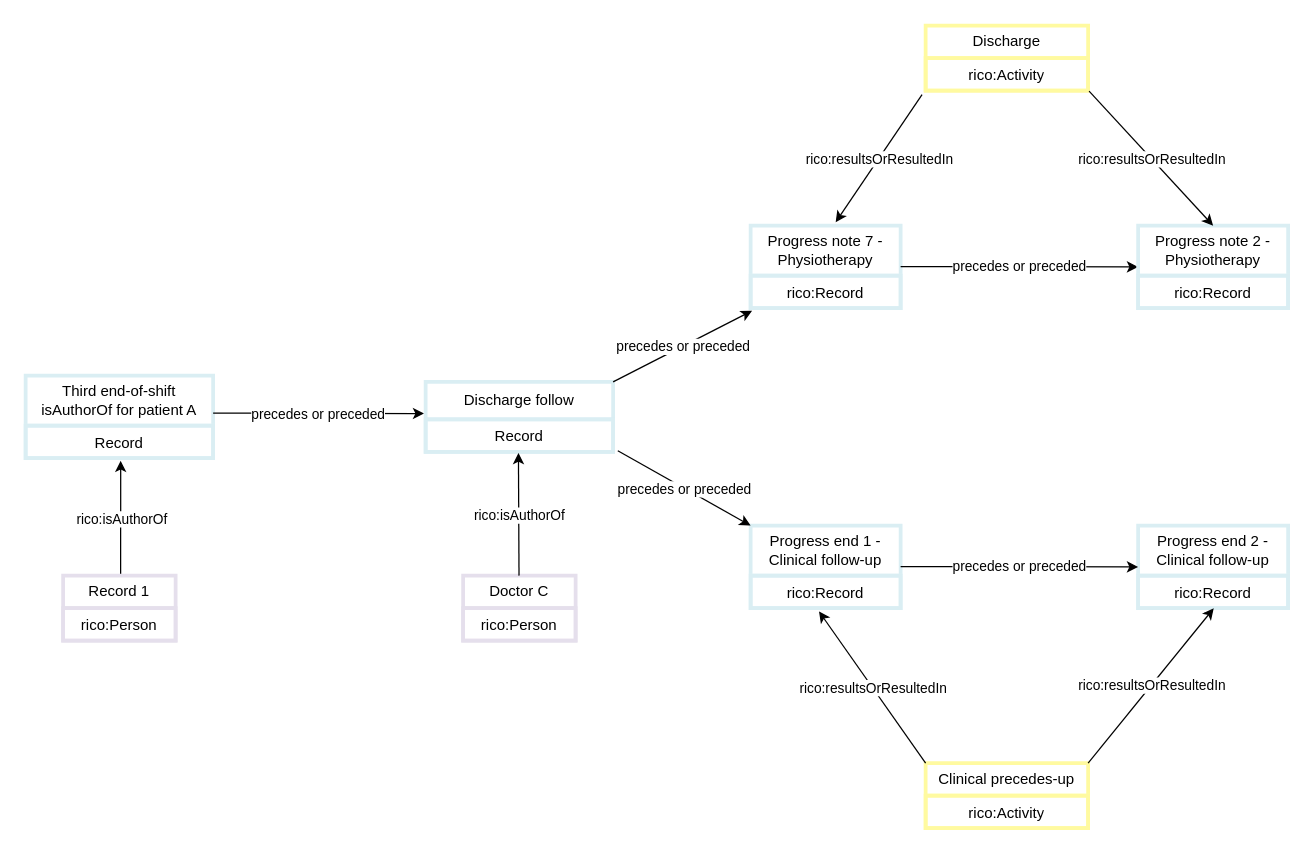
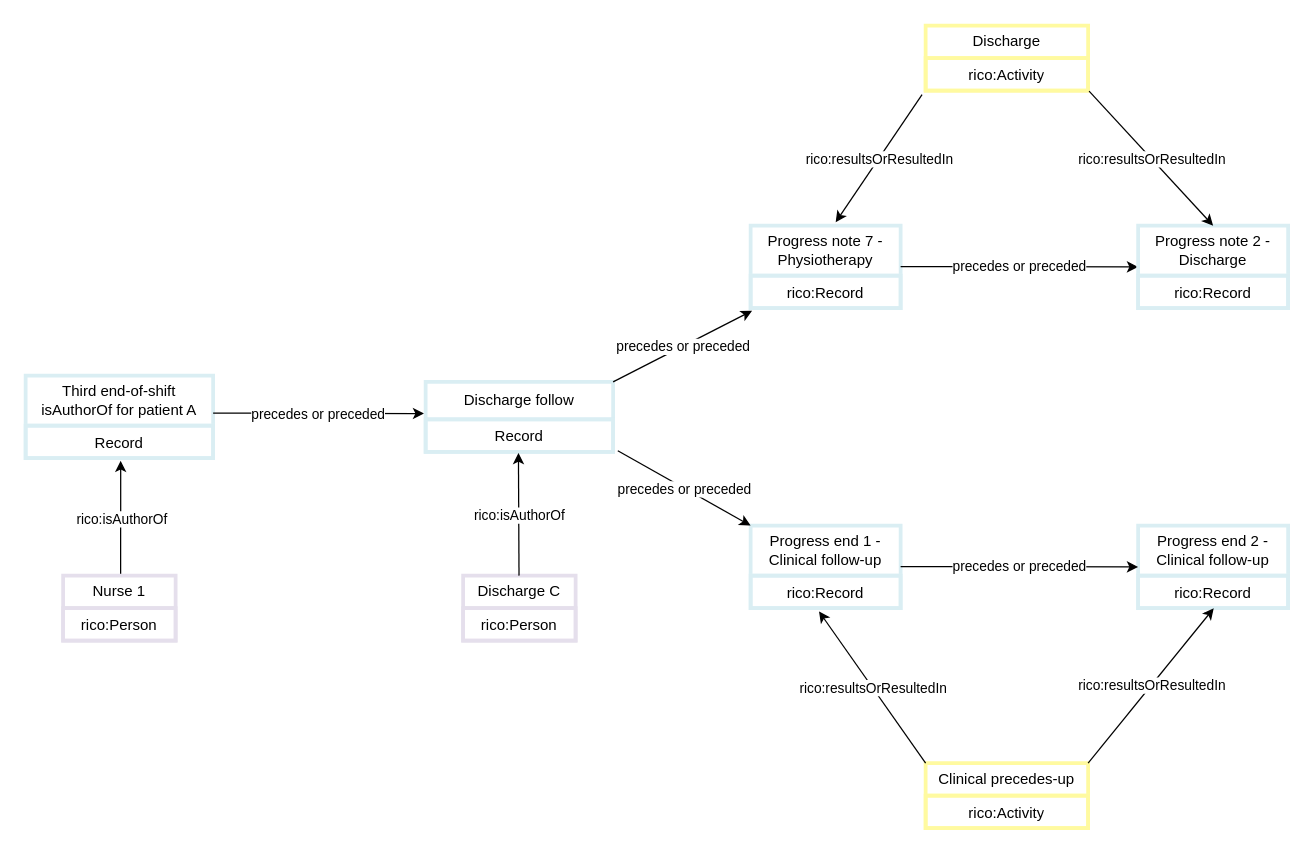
(1213, 251) -> (1213, 251)
(119, 592) -> (119, 592)
(519, 592) -> (519, 592)
